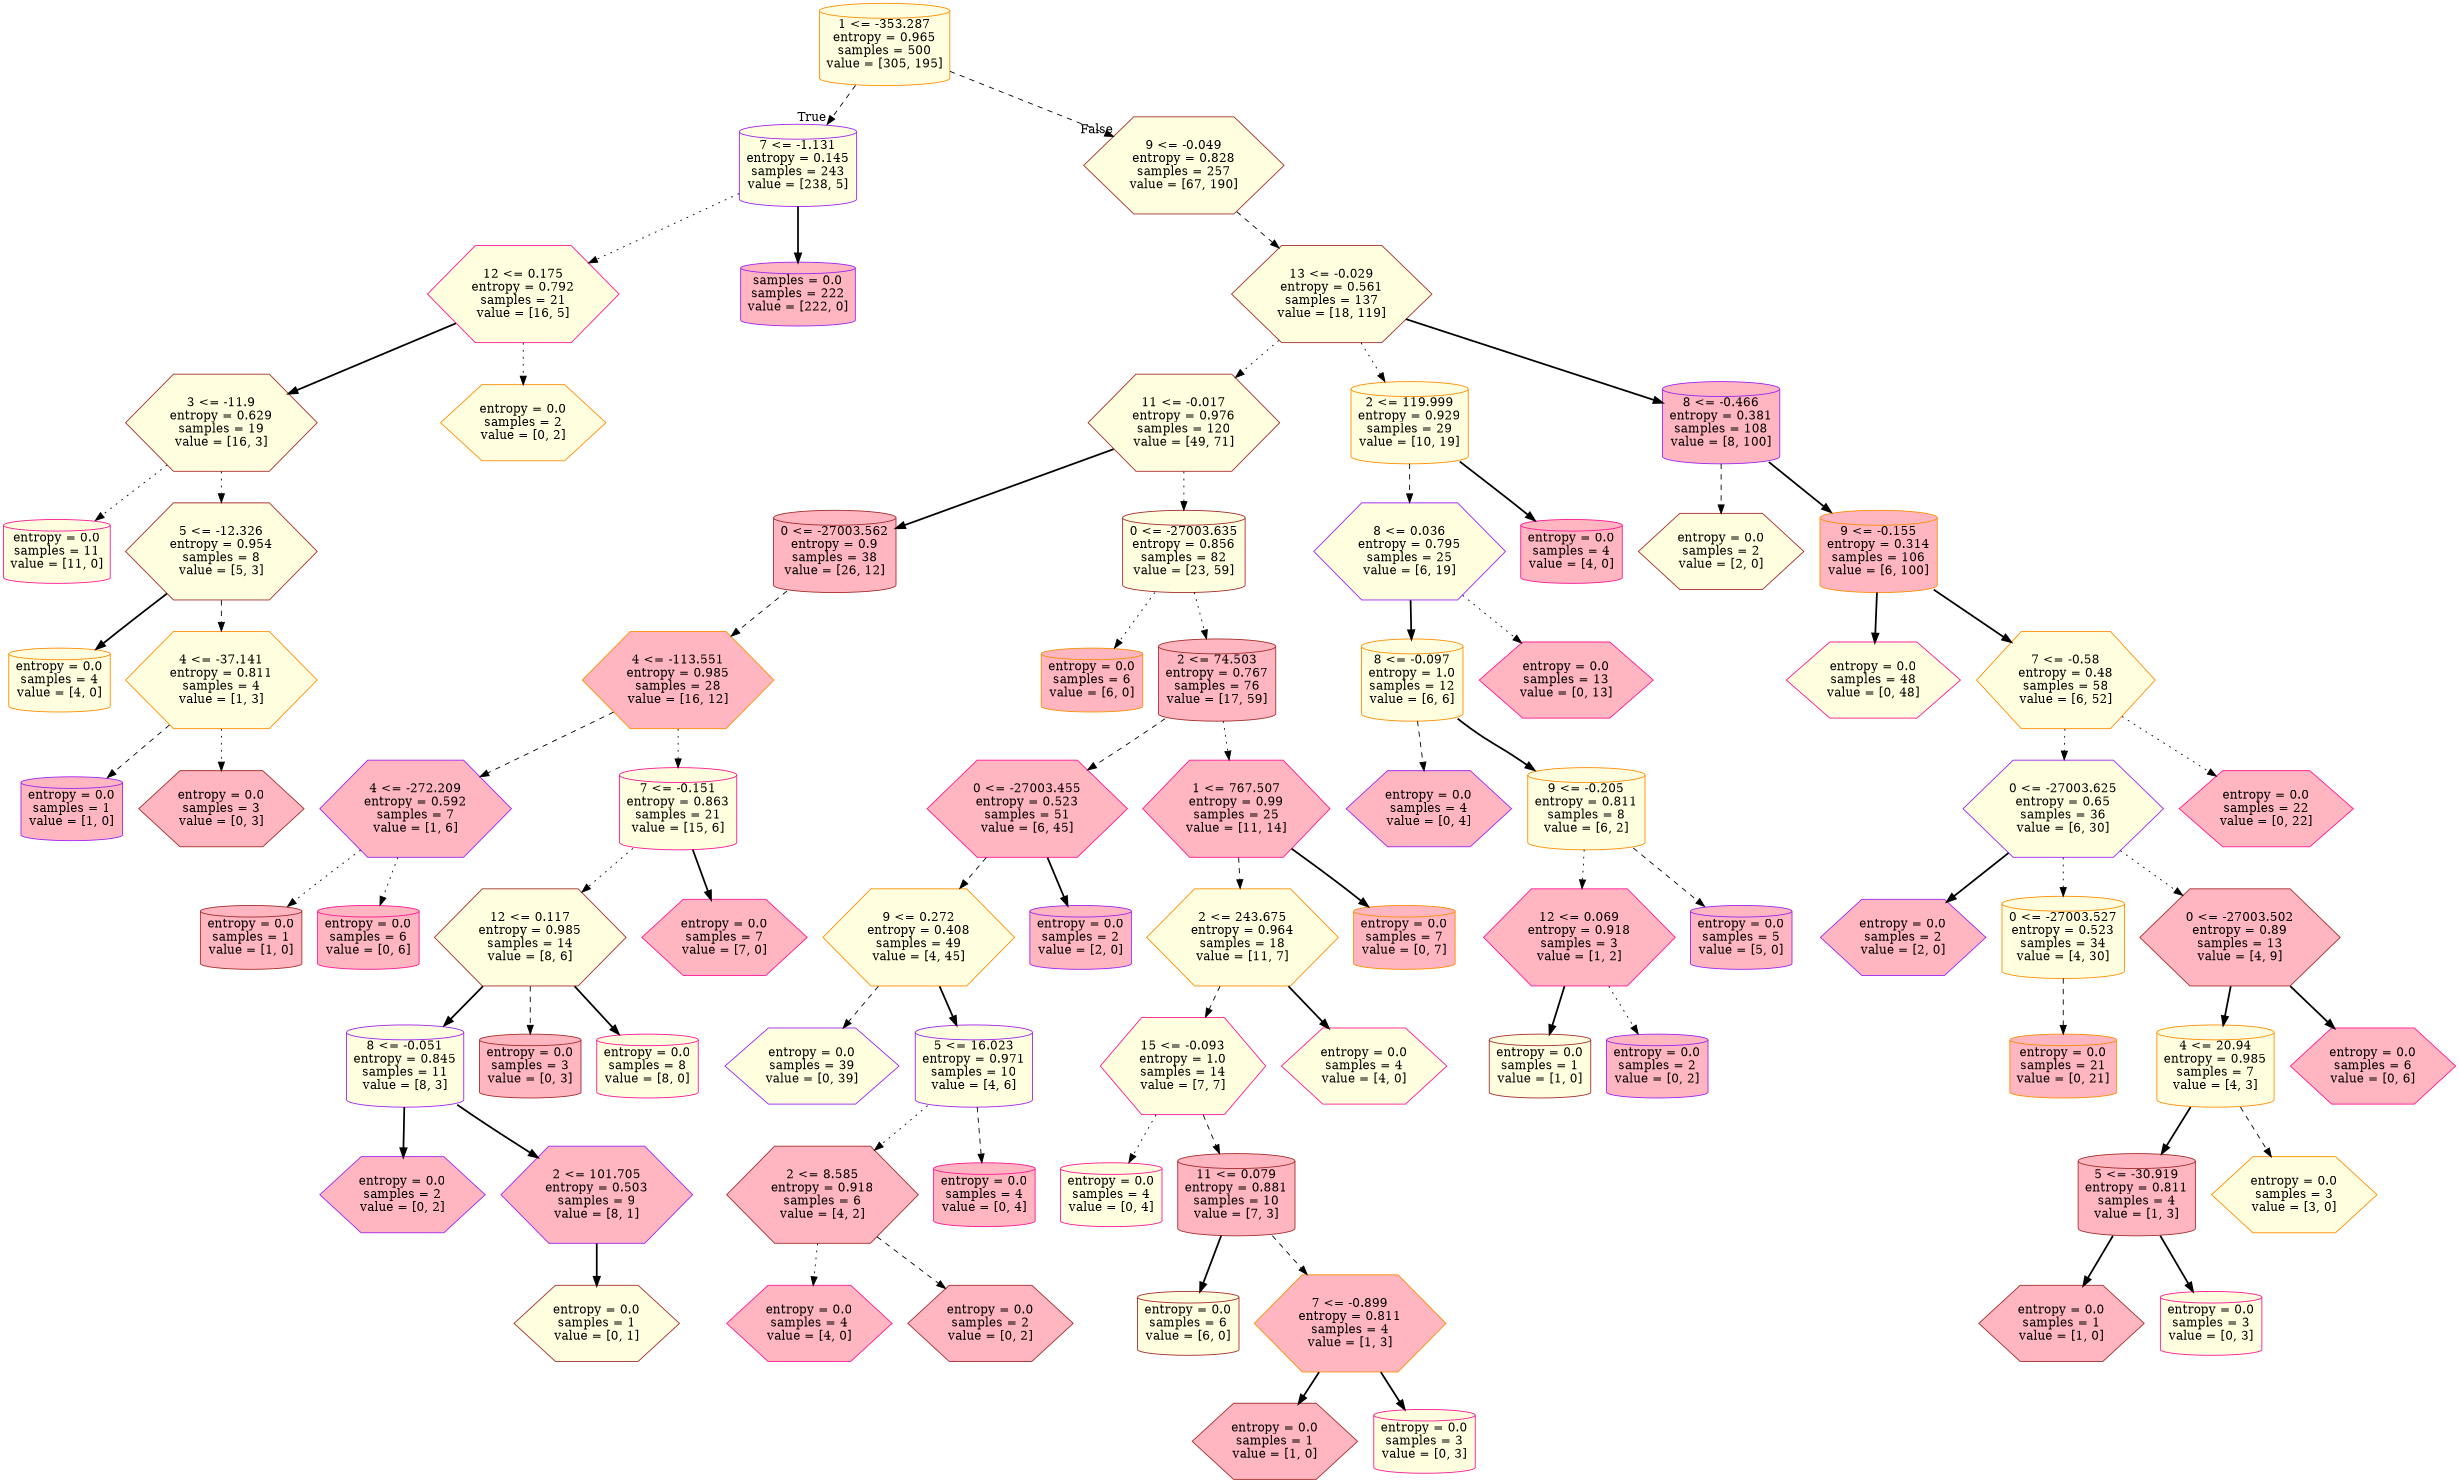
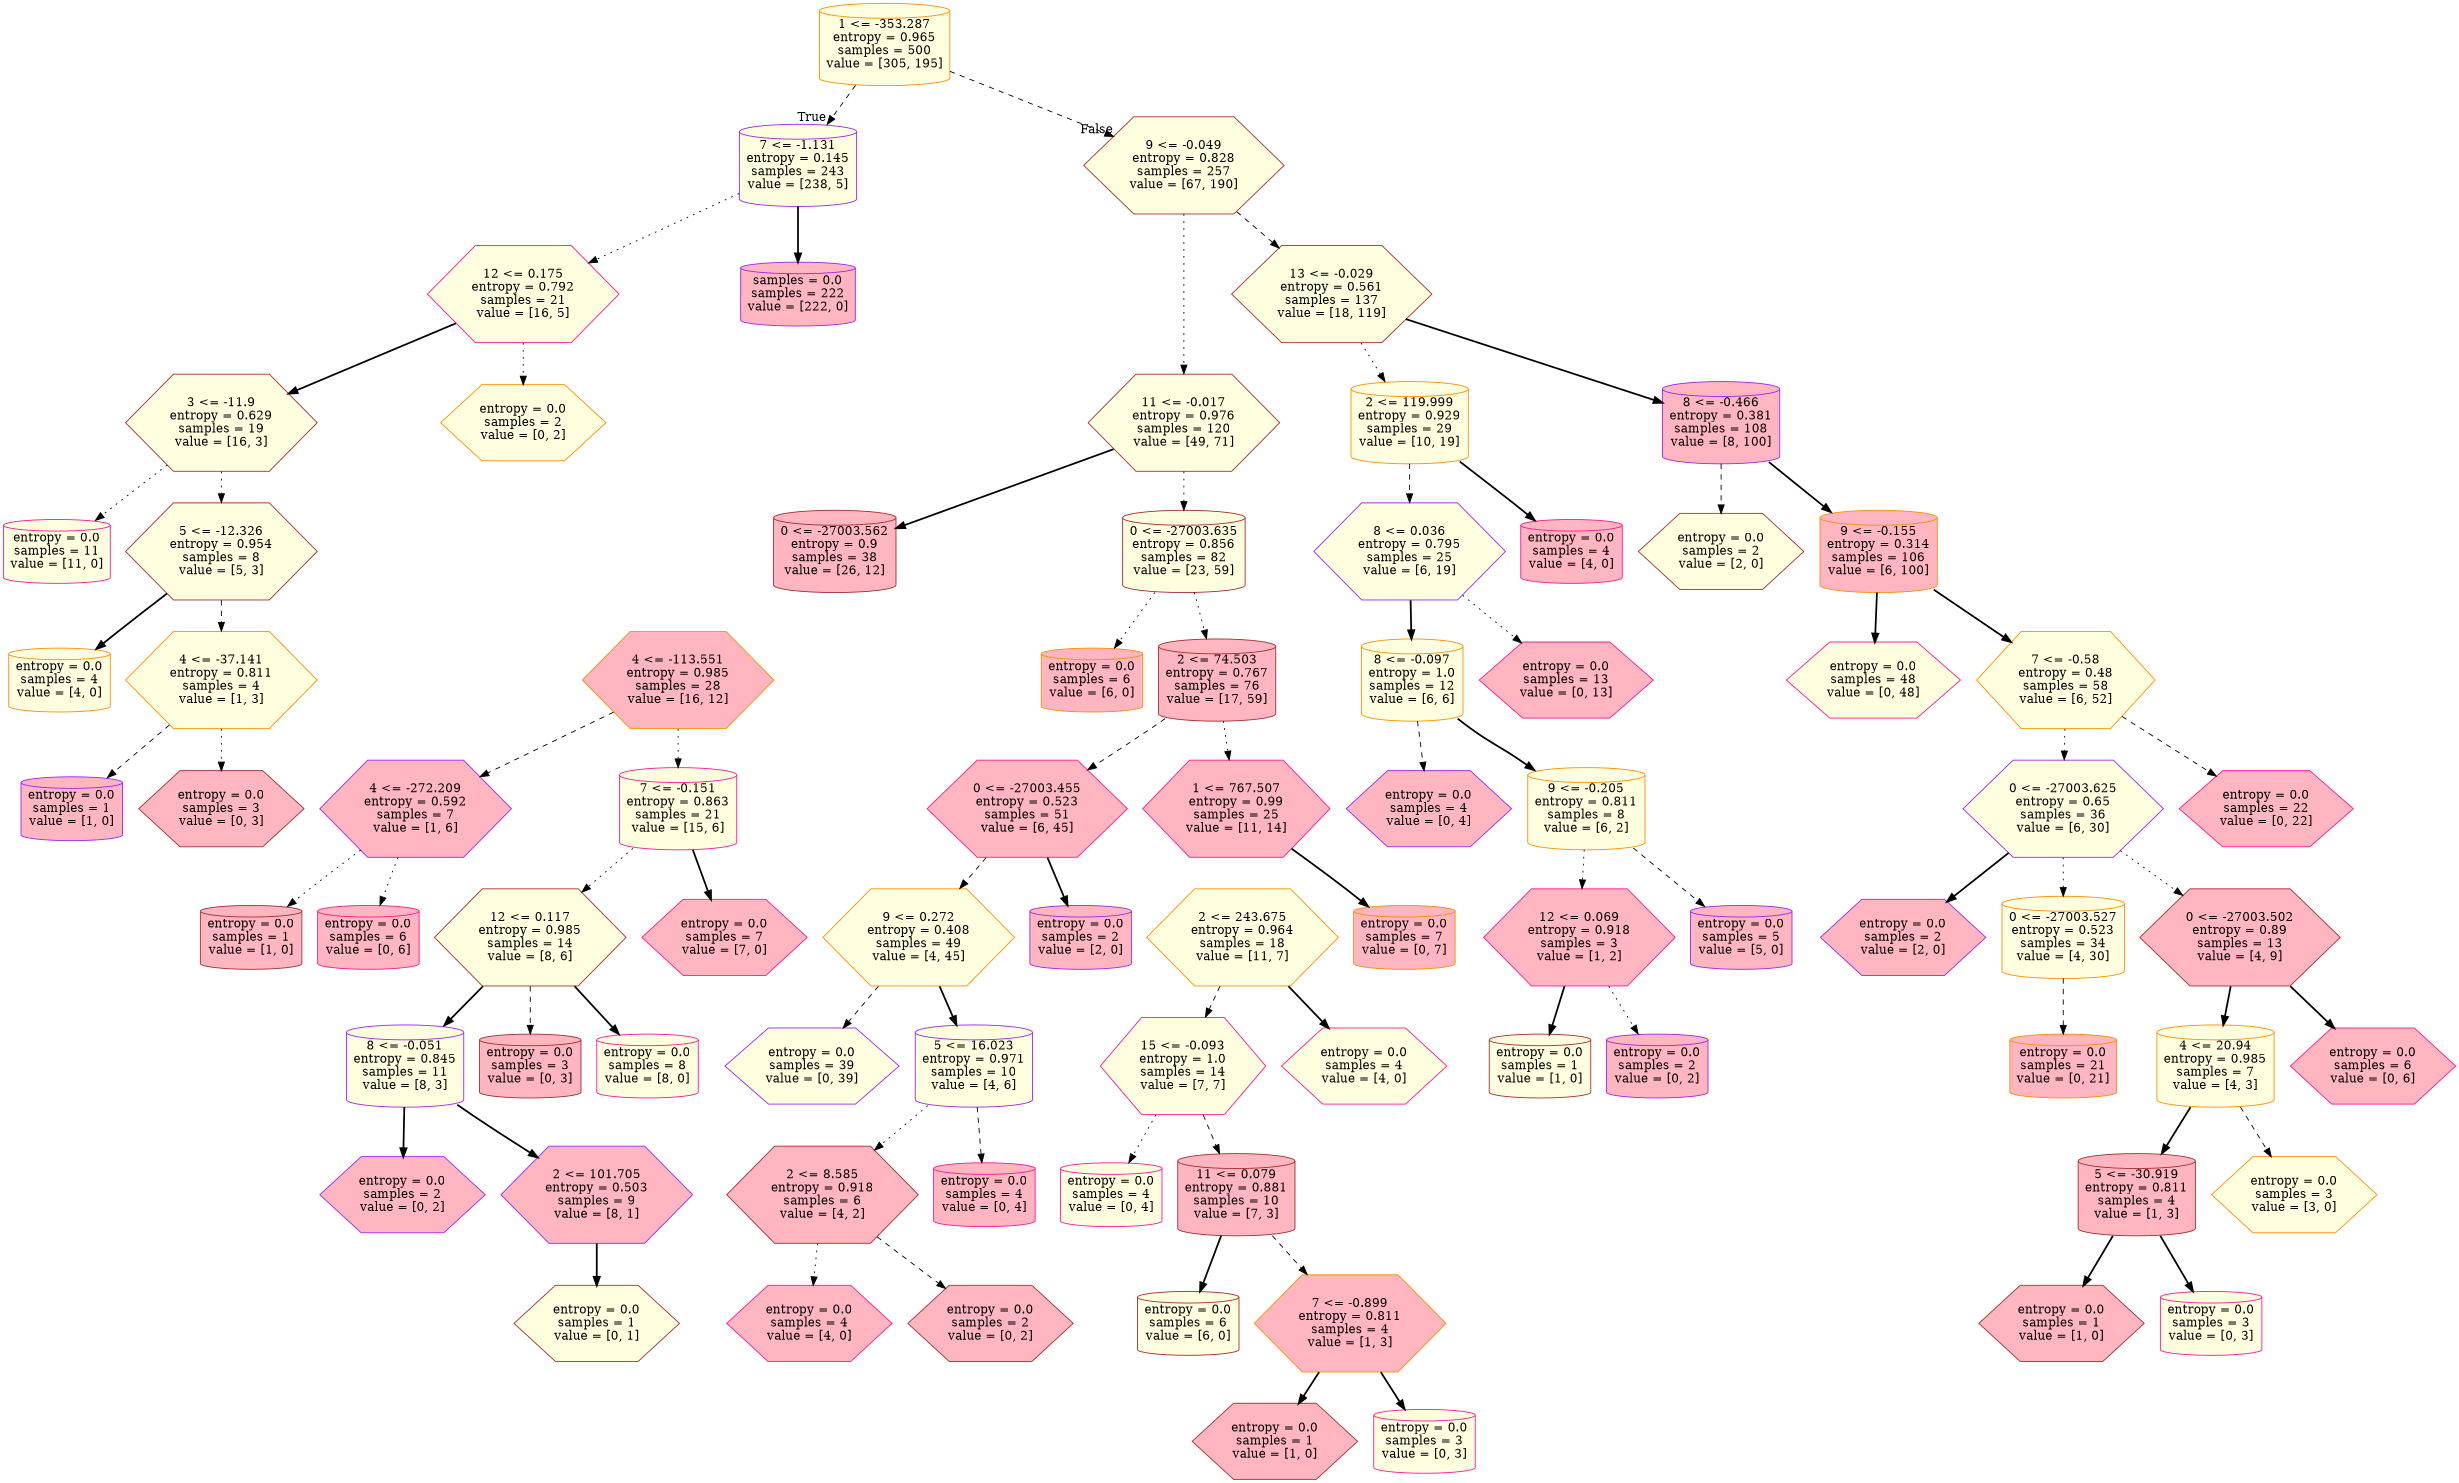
(1260, 356) -> (1184, 290)
(762, 611) -> none
(2165, 744) -> (2165, 744)
(1239, 869) -> none
